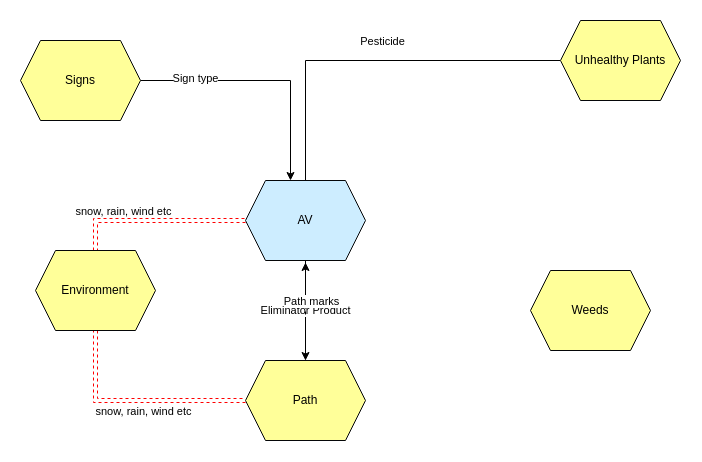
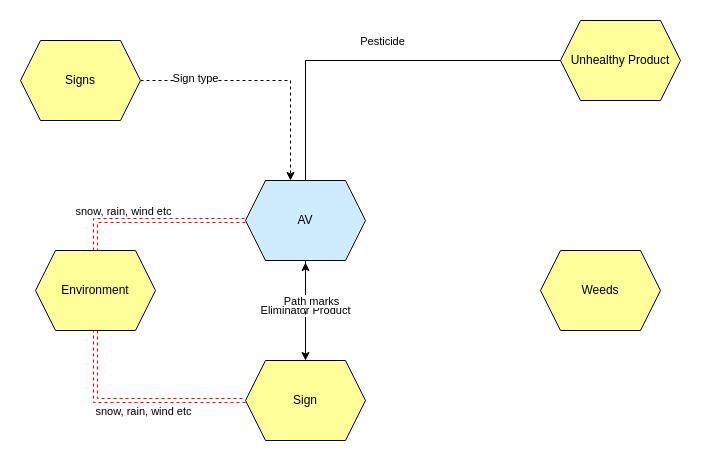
(621, 61) -> (621, 61)
(291, 89) -> (291, 89)
(591, 311) -> (601, 291)
(306, 401) -> (306, 401)
